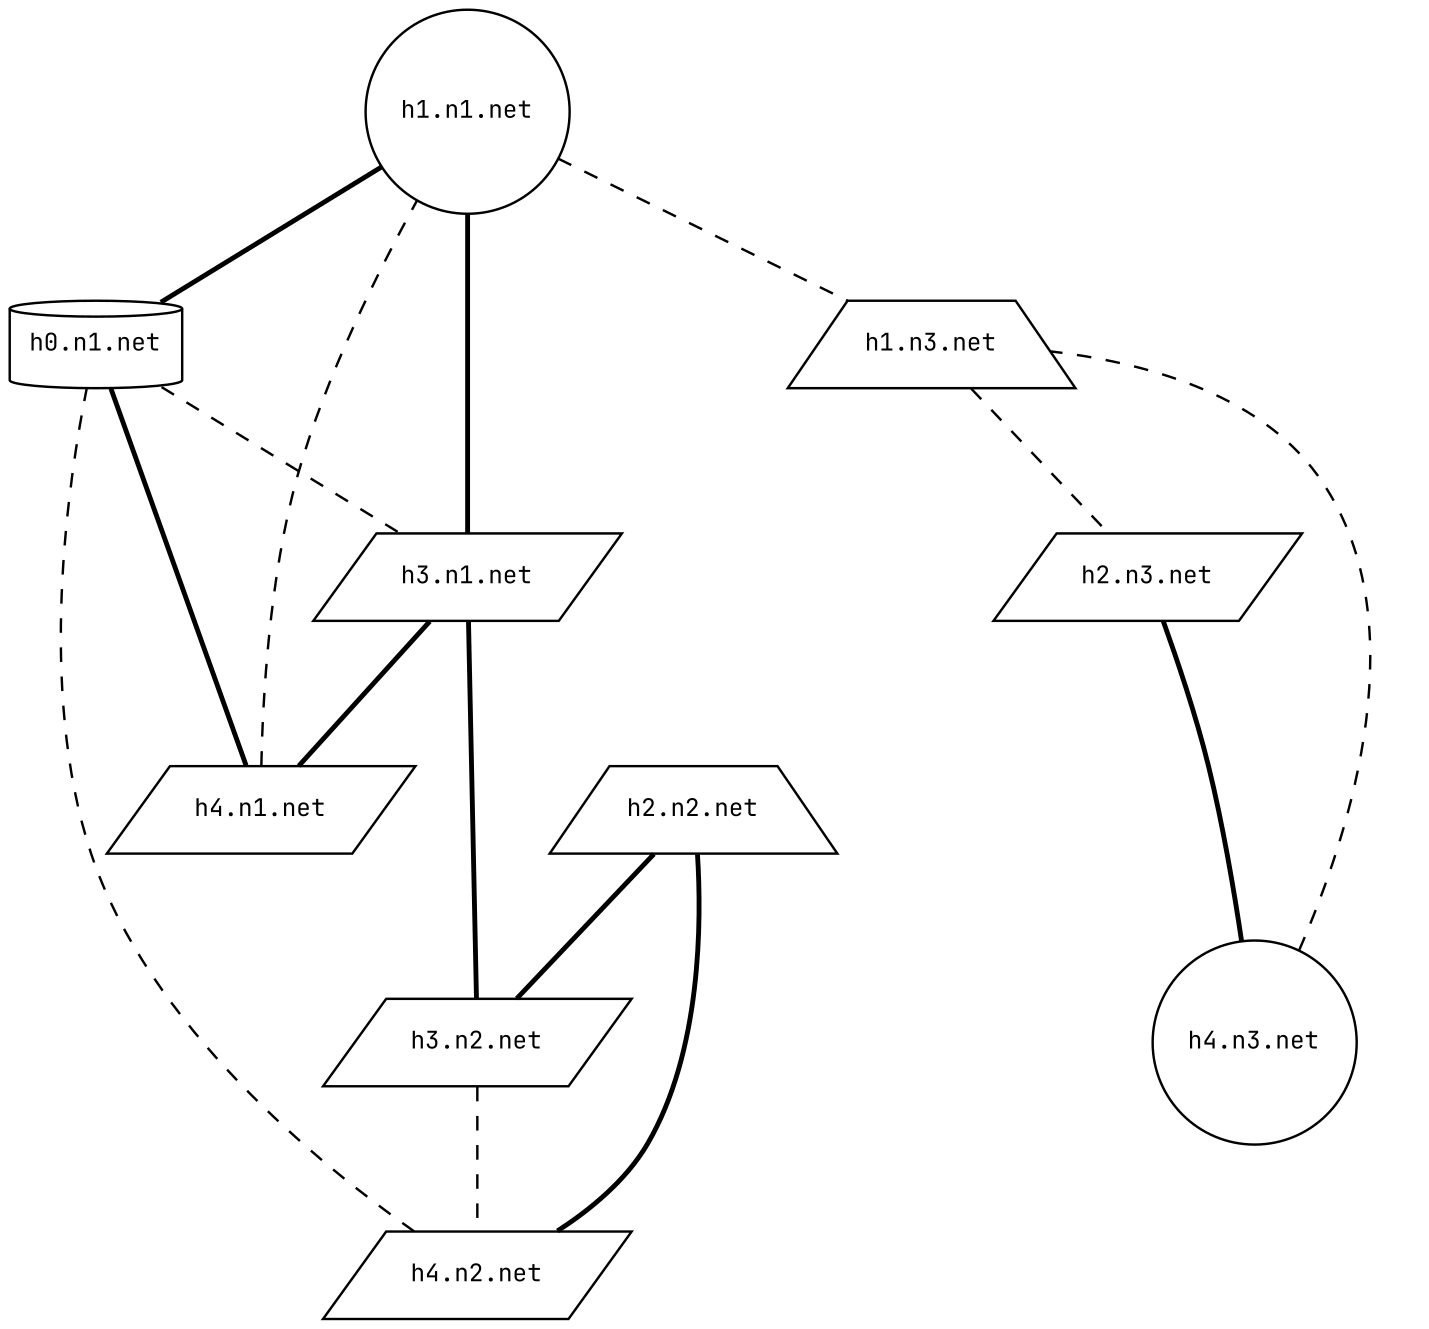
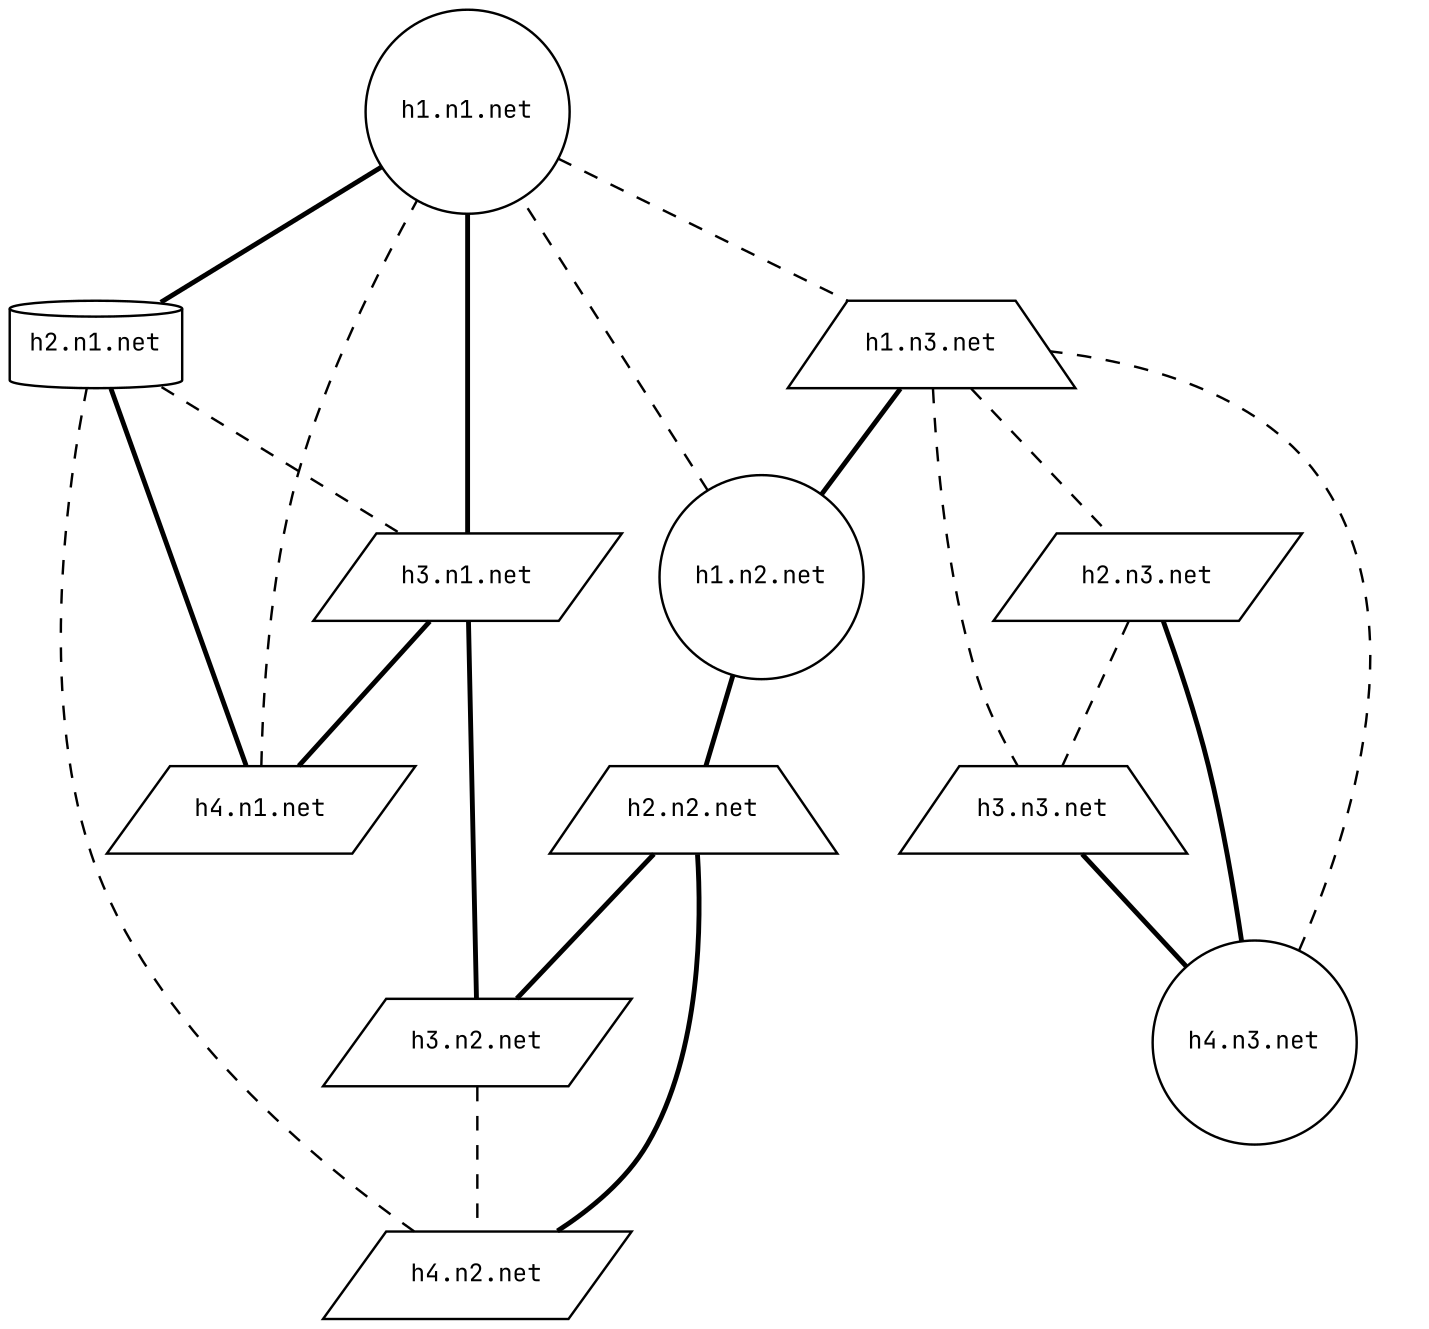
(96, 344) -> (96, 344)
none -> (762, 577)
none -> (1043, 810)
